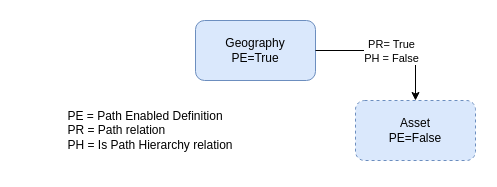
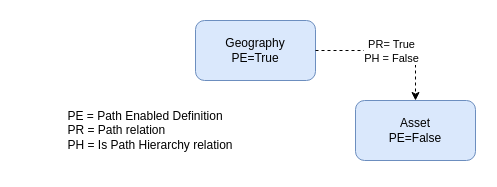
(340, 51) -> (340, 51)
(416, 131) -> (416, 131)
